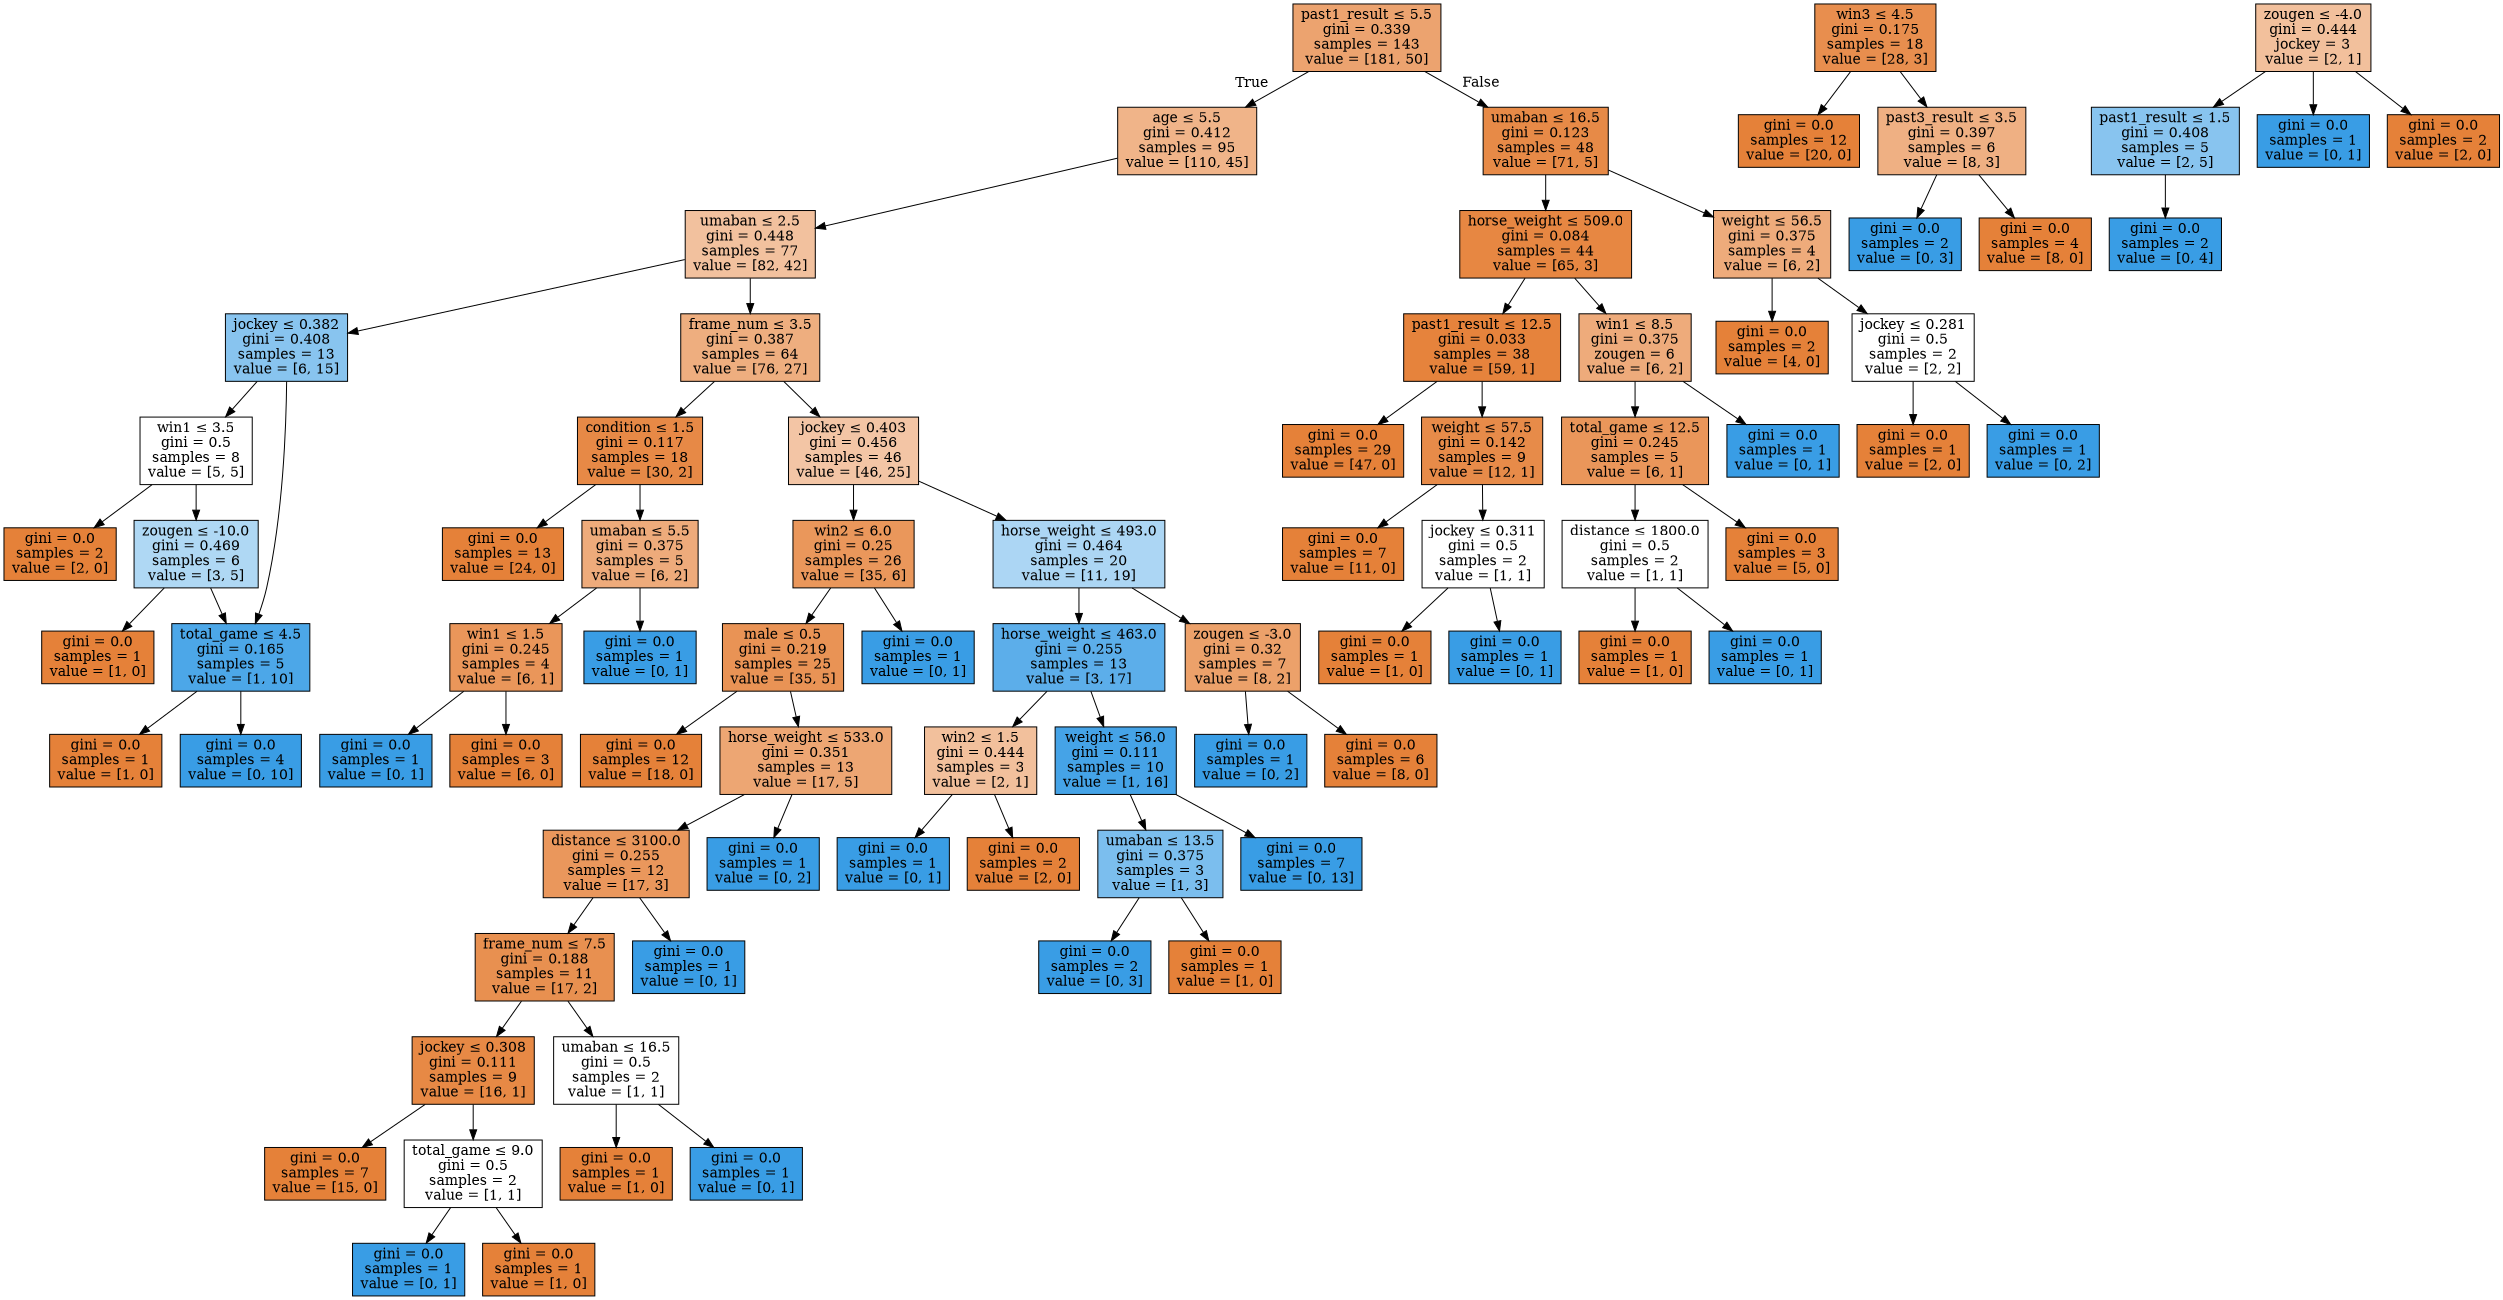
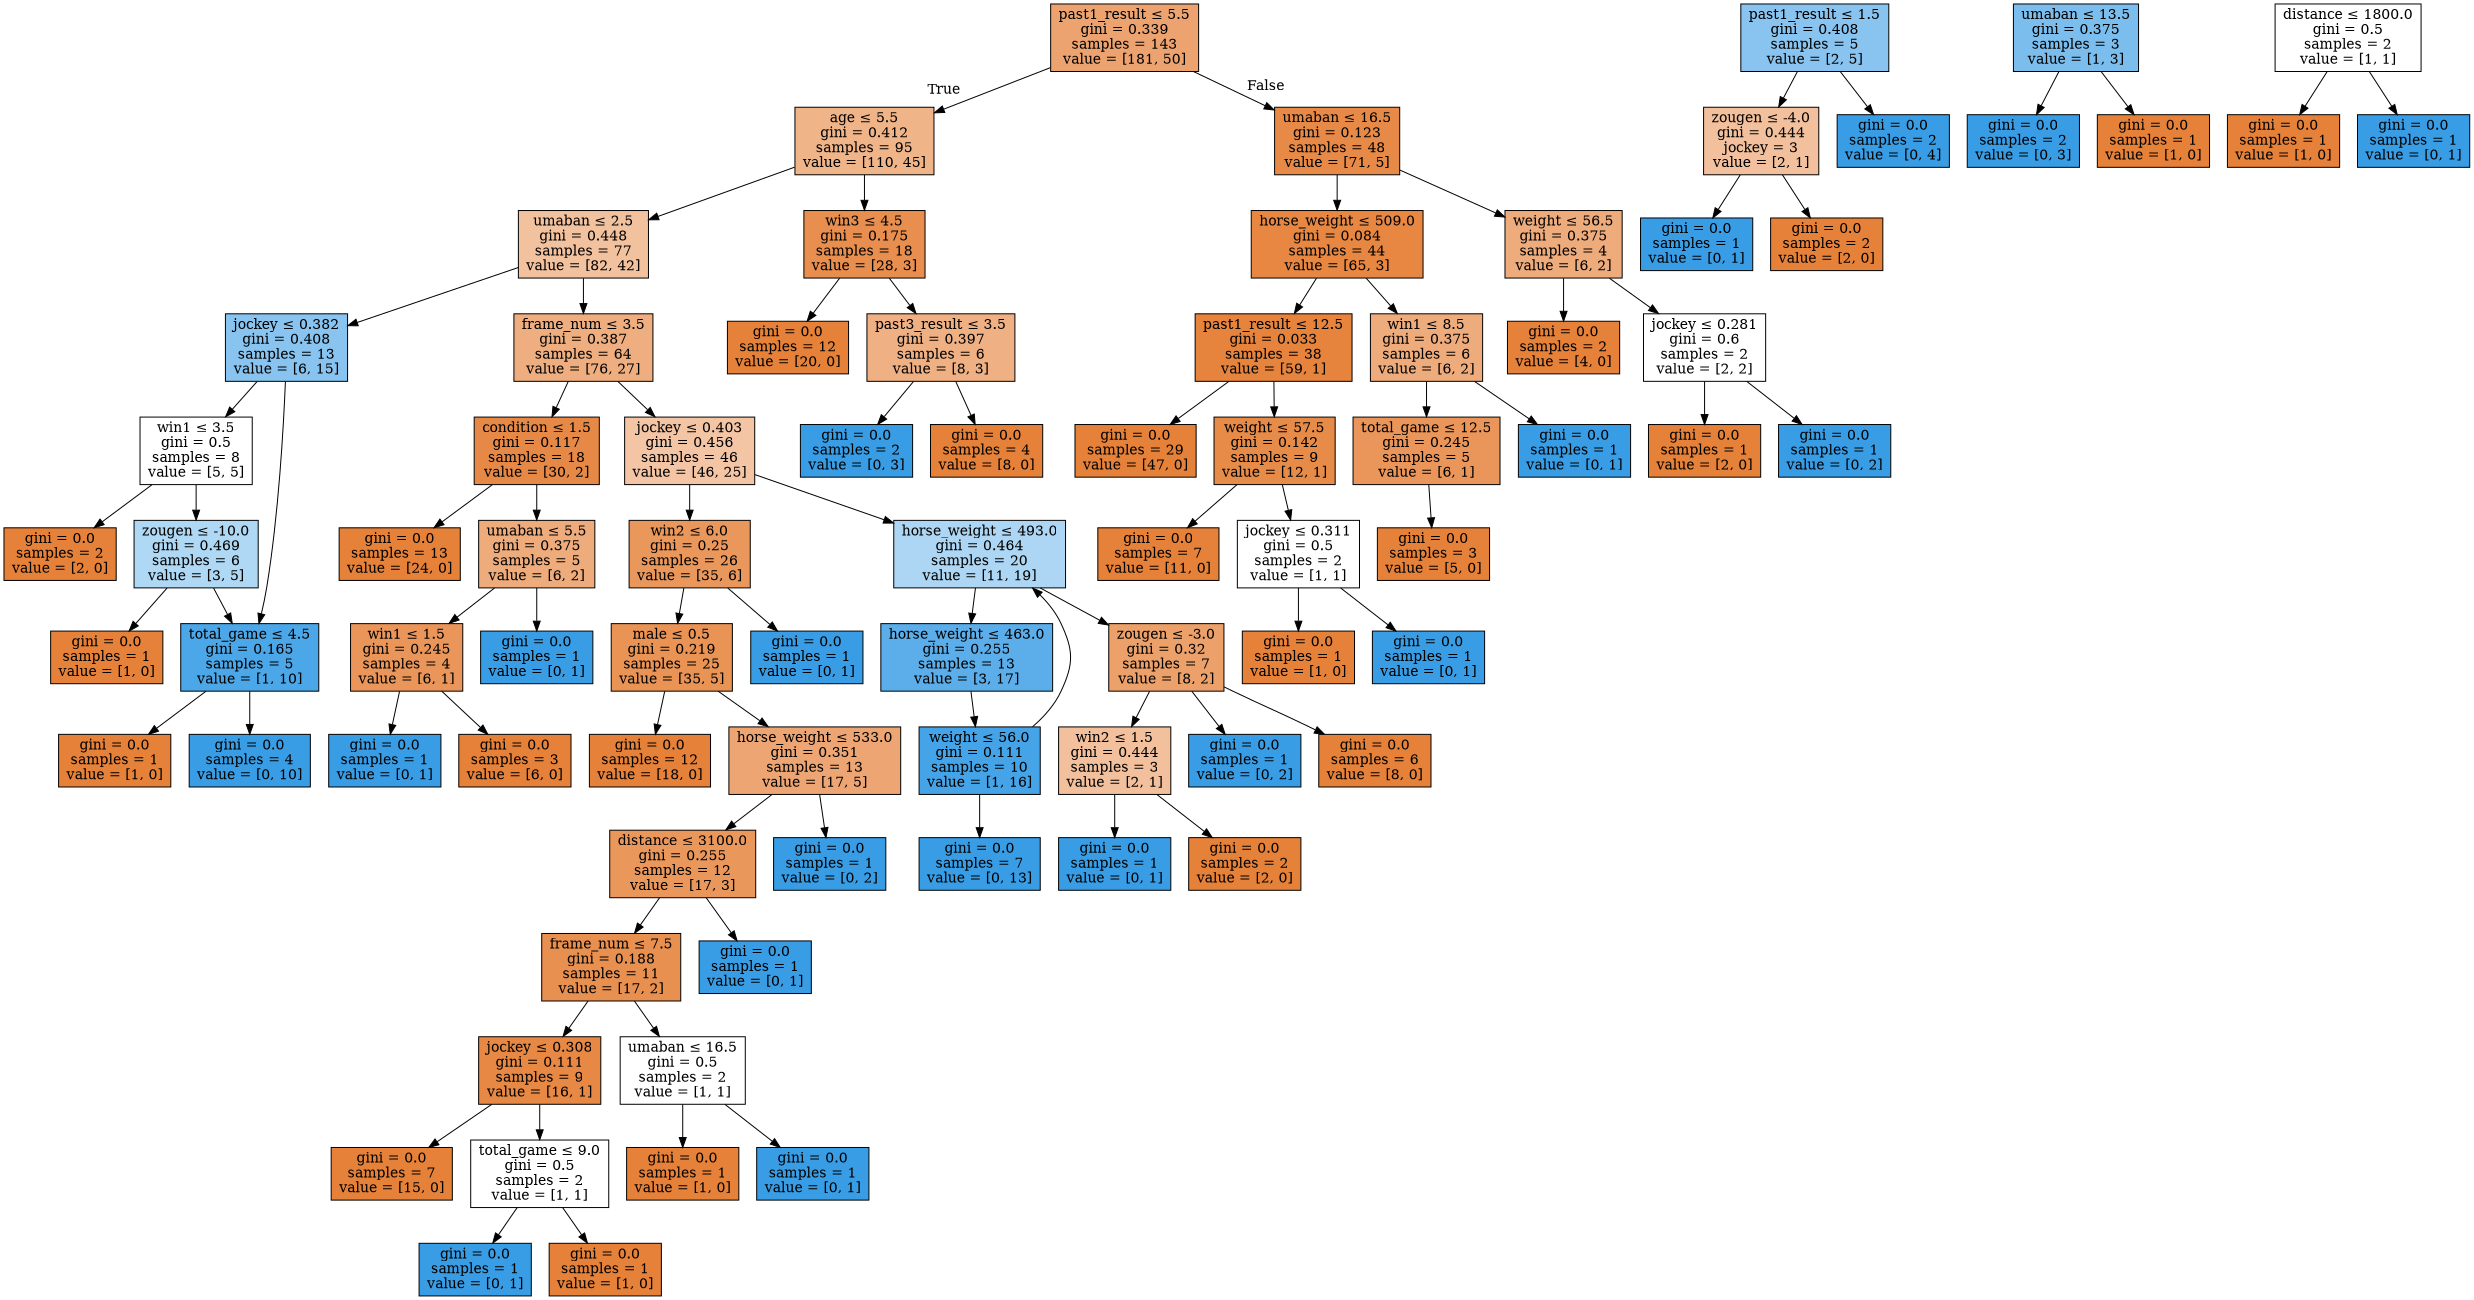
(2244, 86) -> (1790, 85)
none -> (864, 187)
(1913, 340) -> (1705, 340)
(1635, 355) -> (1427, 355)
(1635, 497) -> none
(1033, 705) -> (1143, 704)
(1136, 808) -> (1070, 662)
